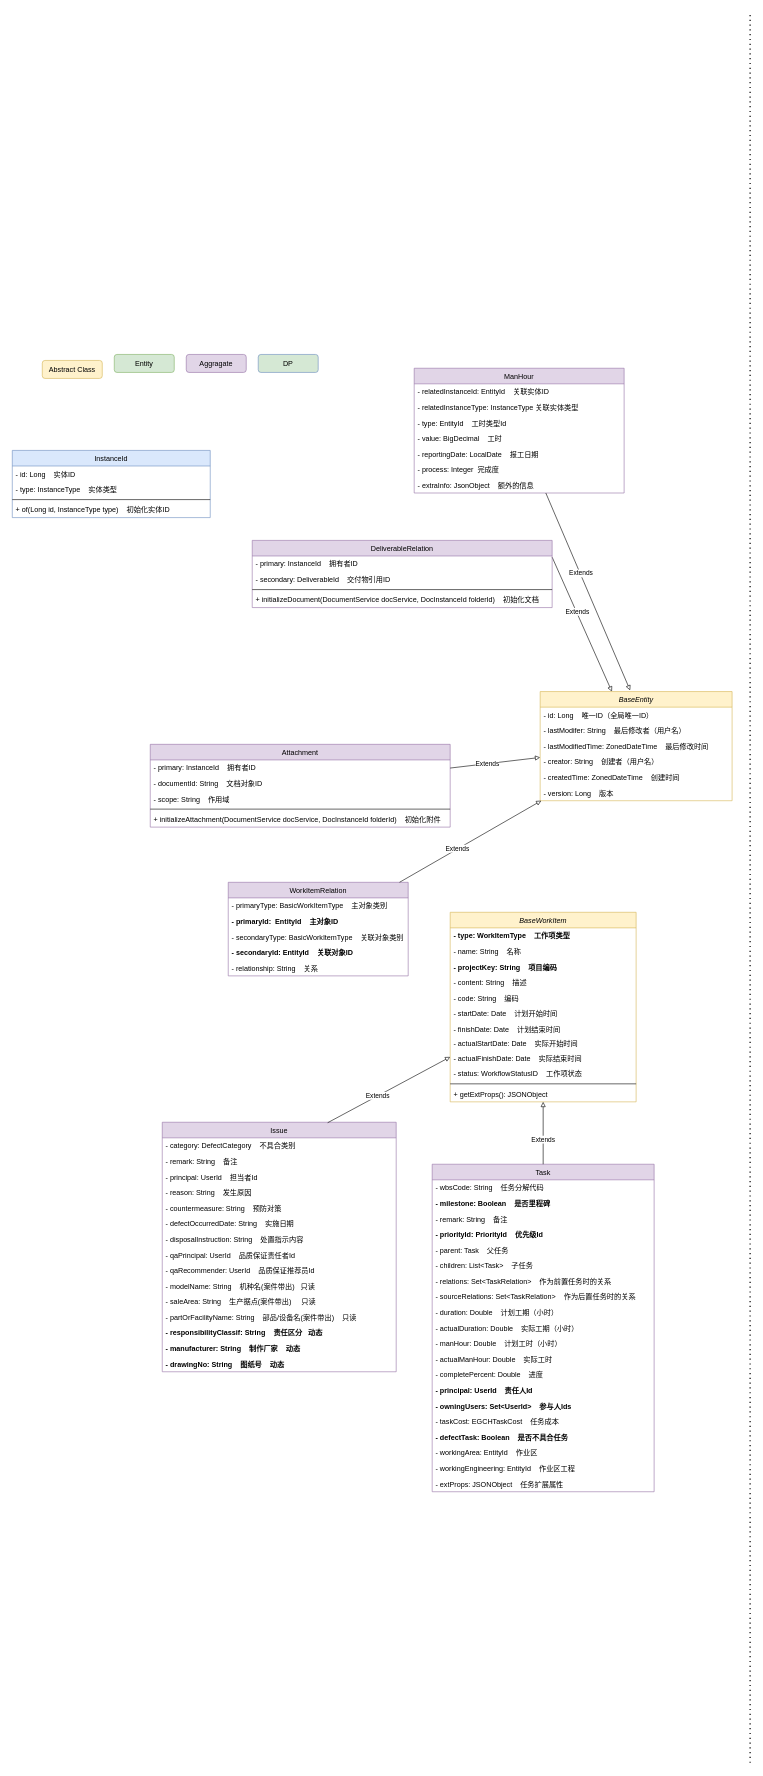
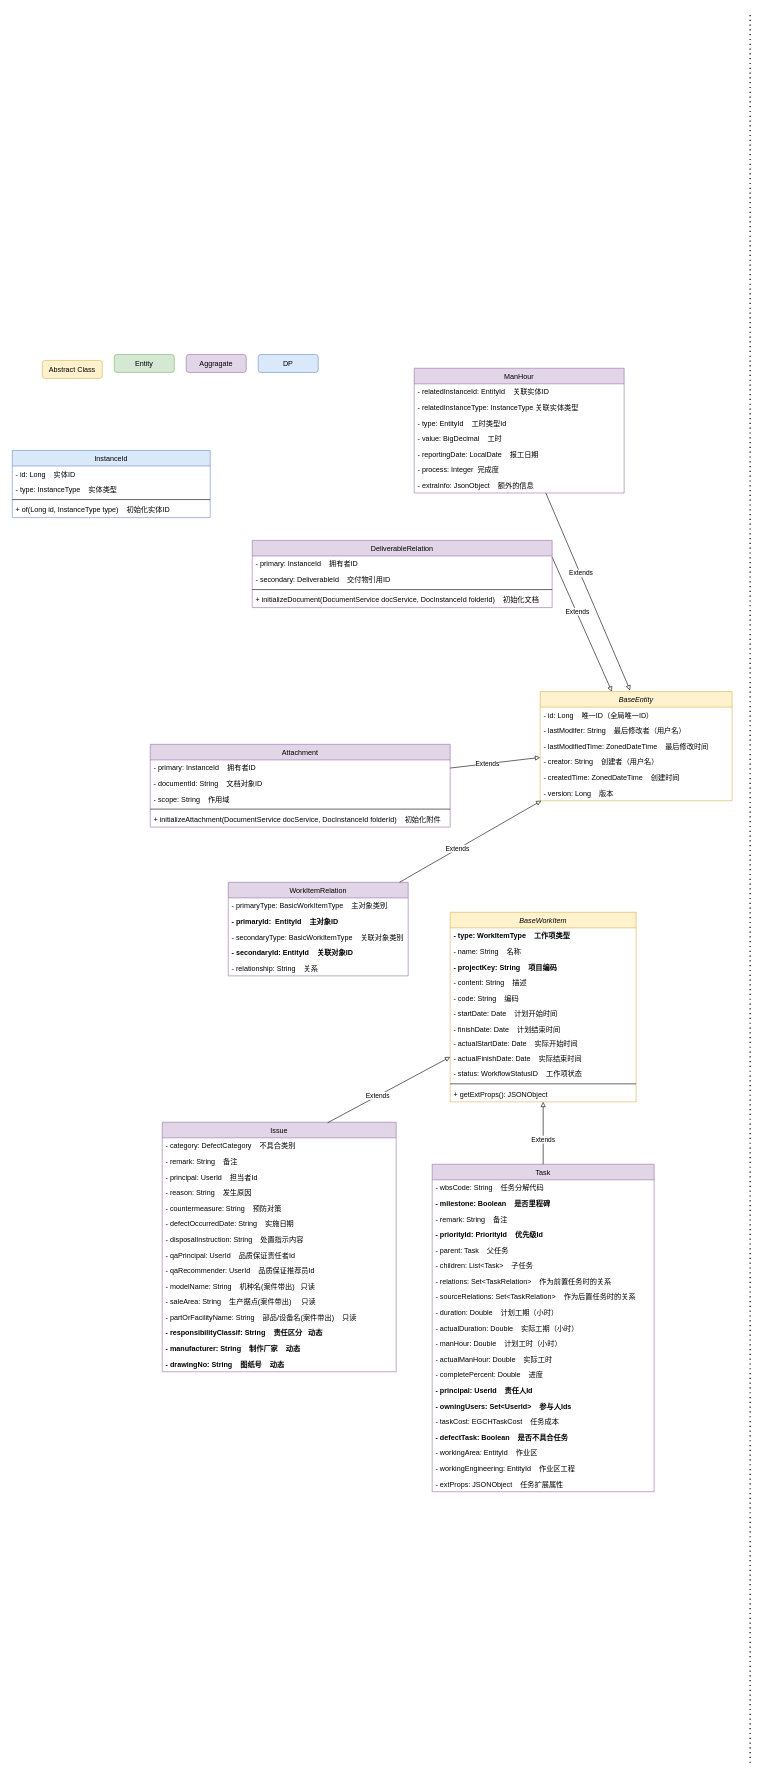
(288, 363) -> (288, 363)
